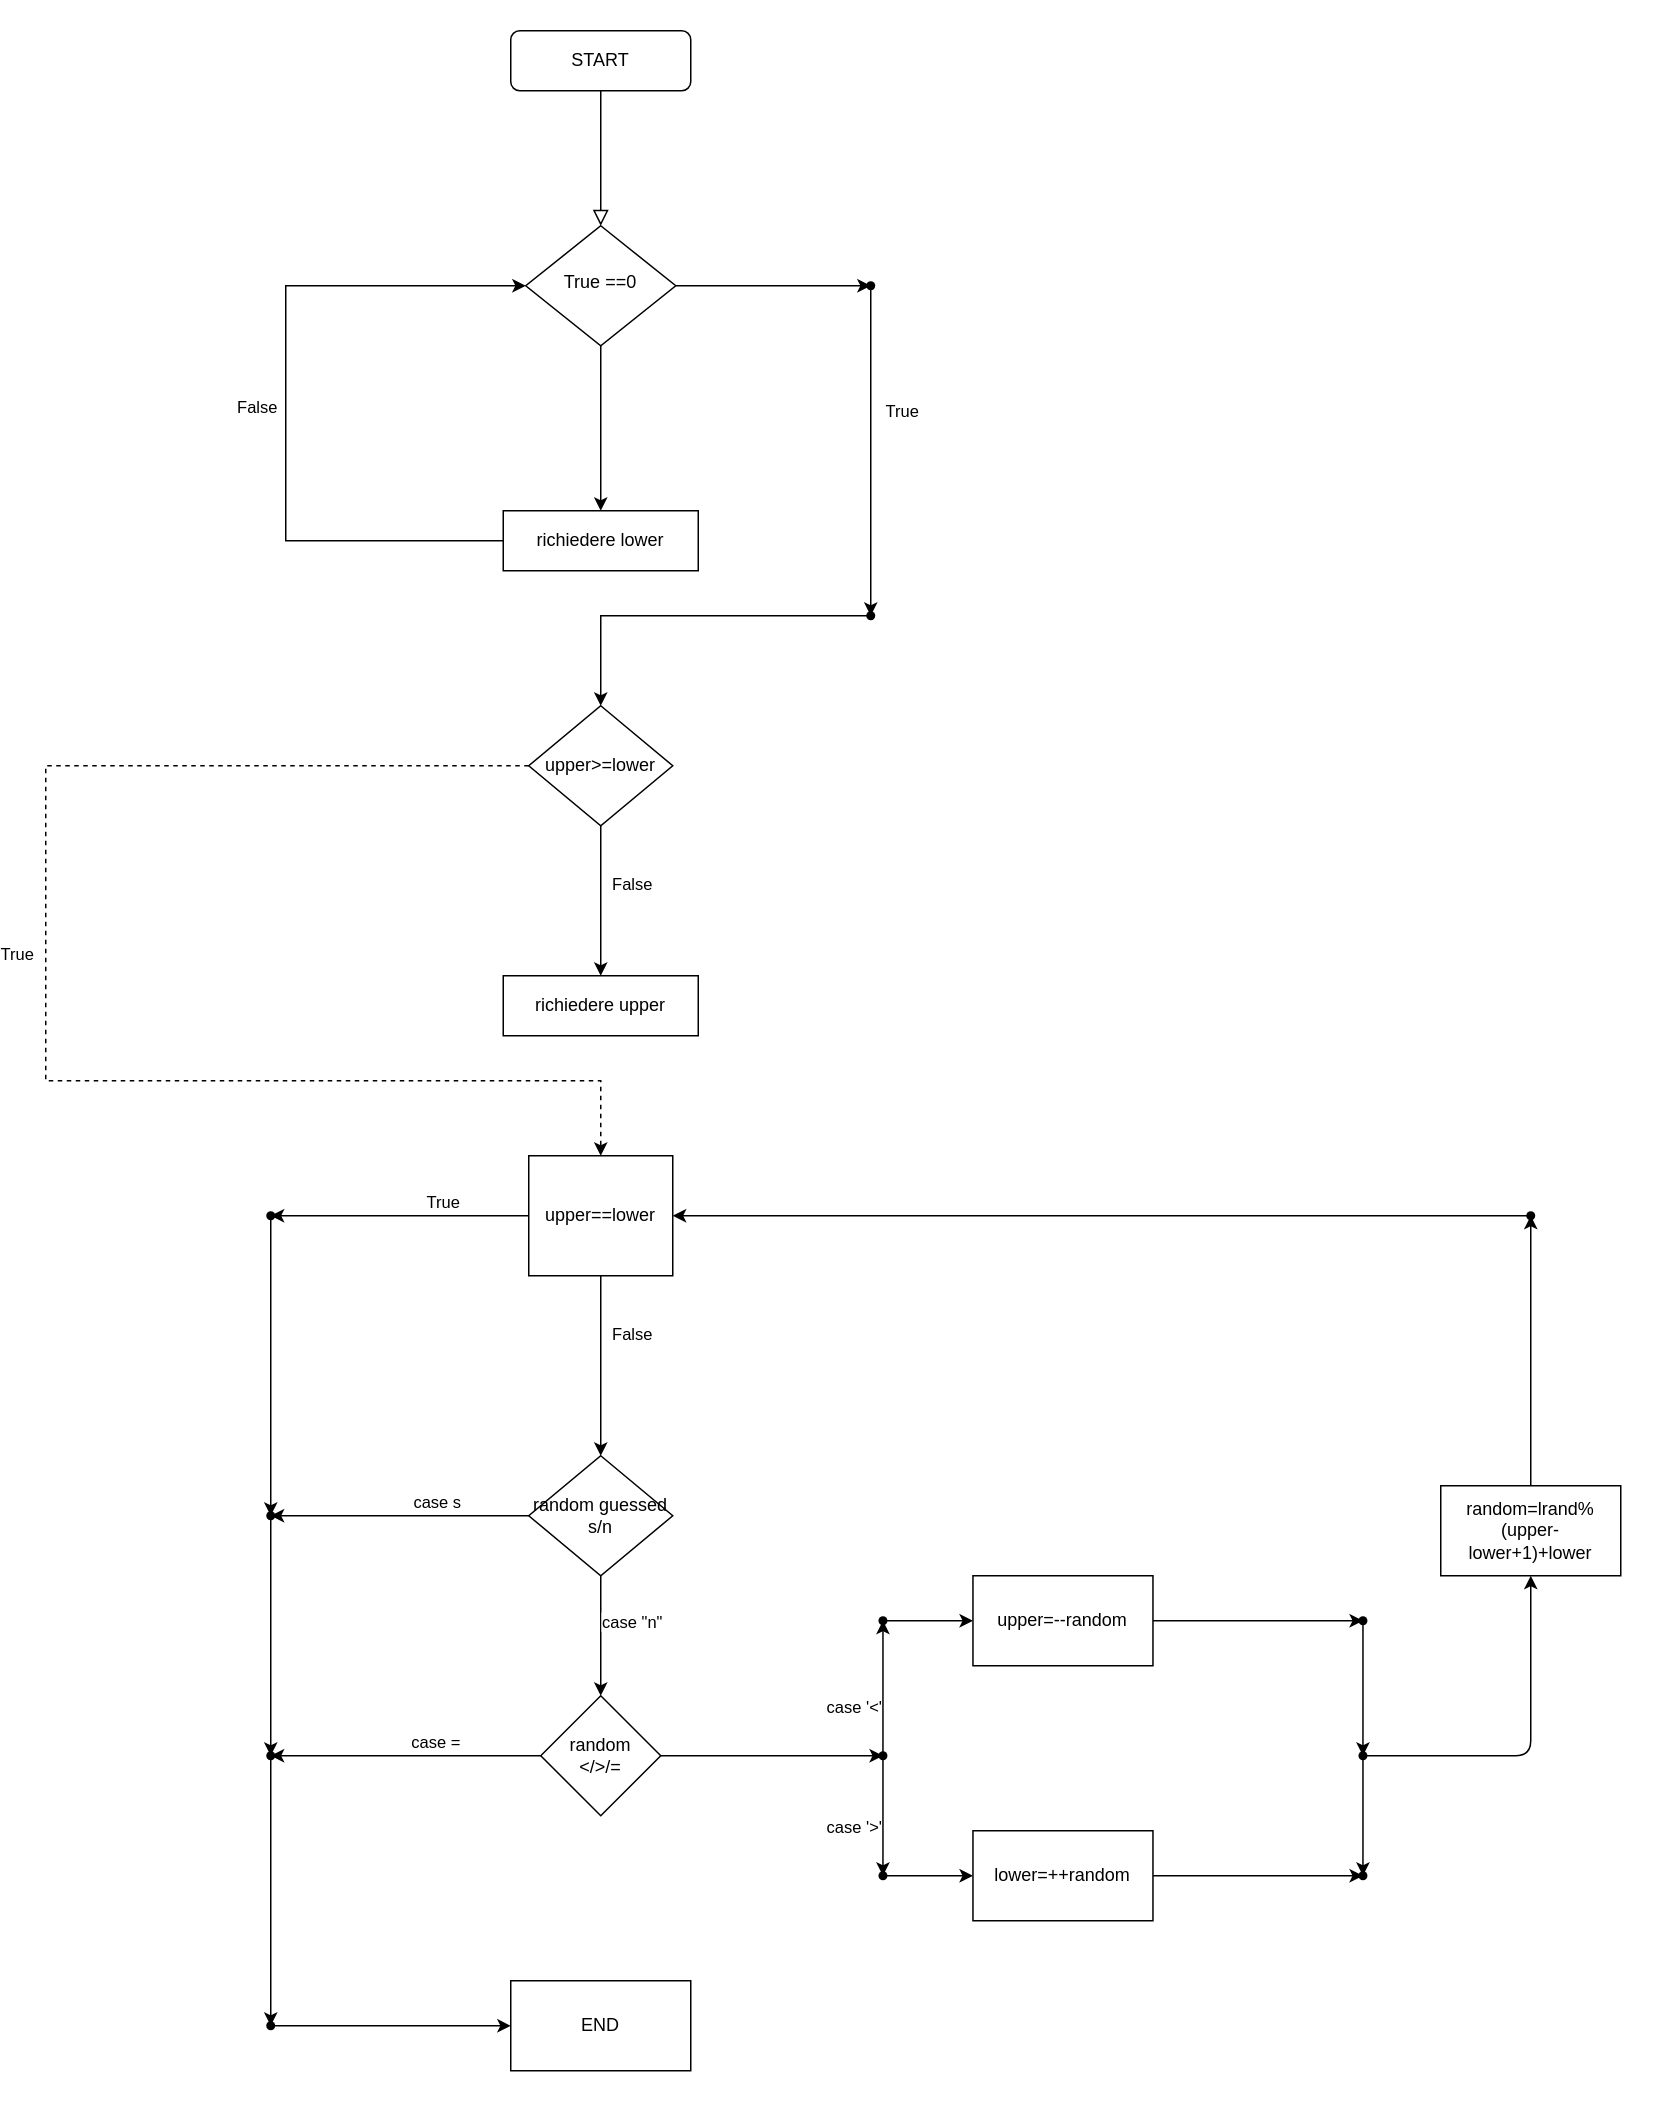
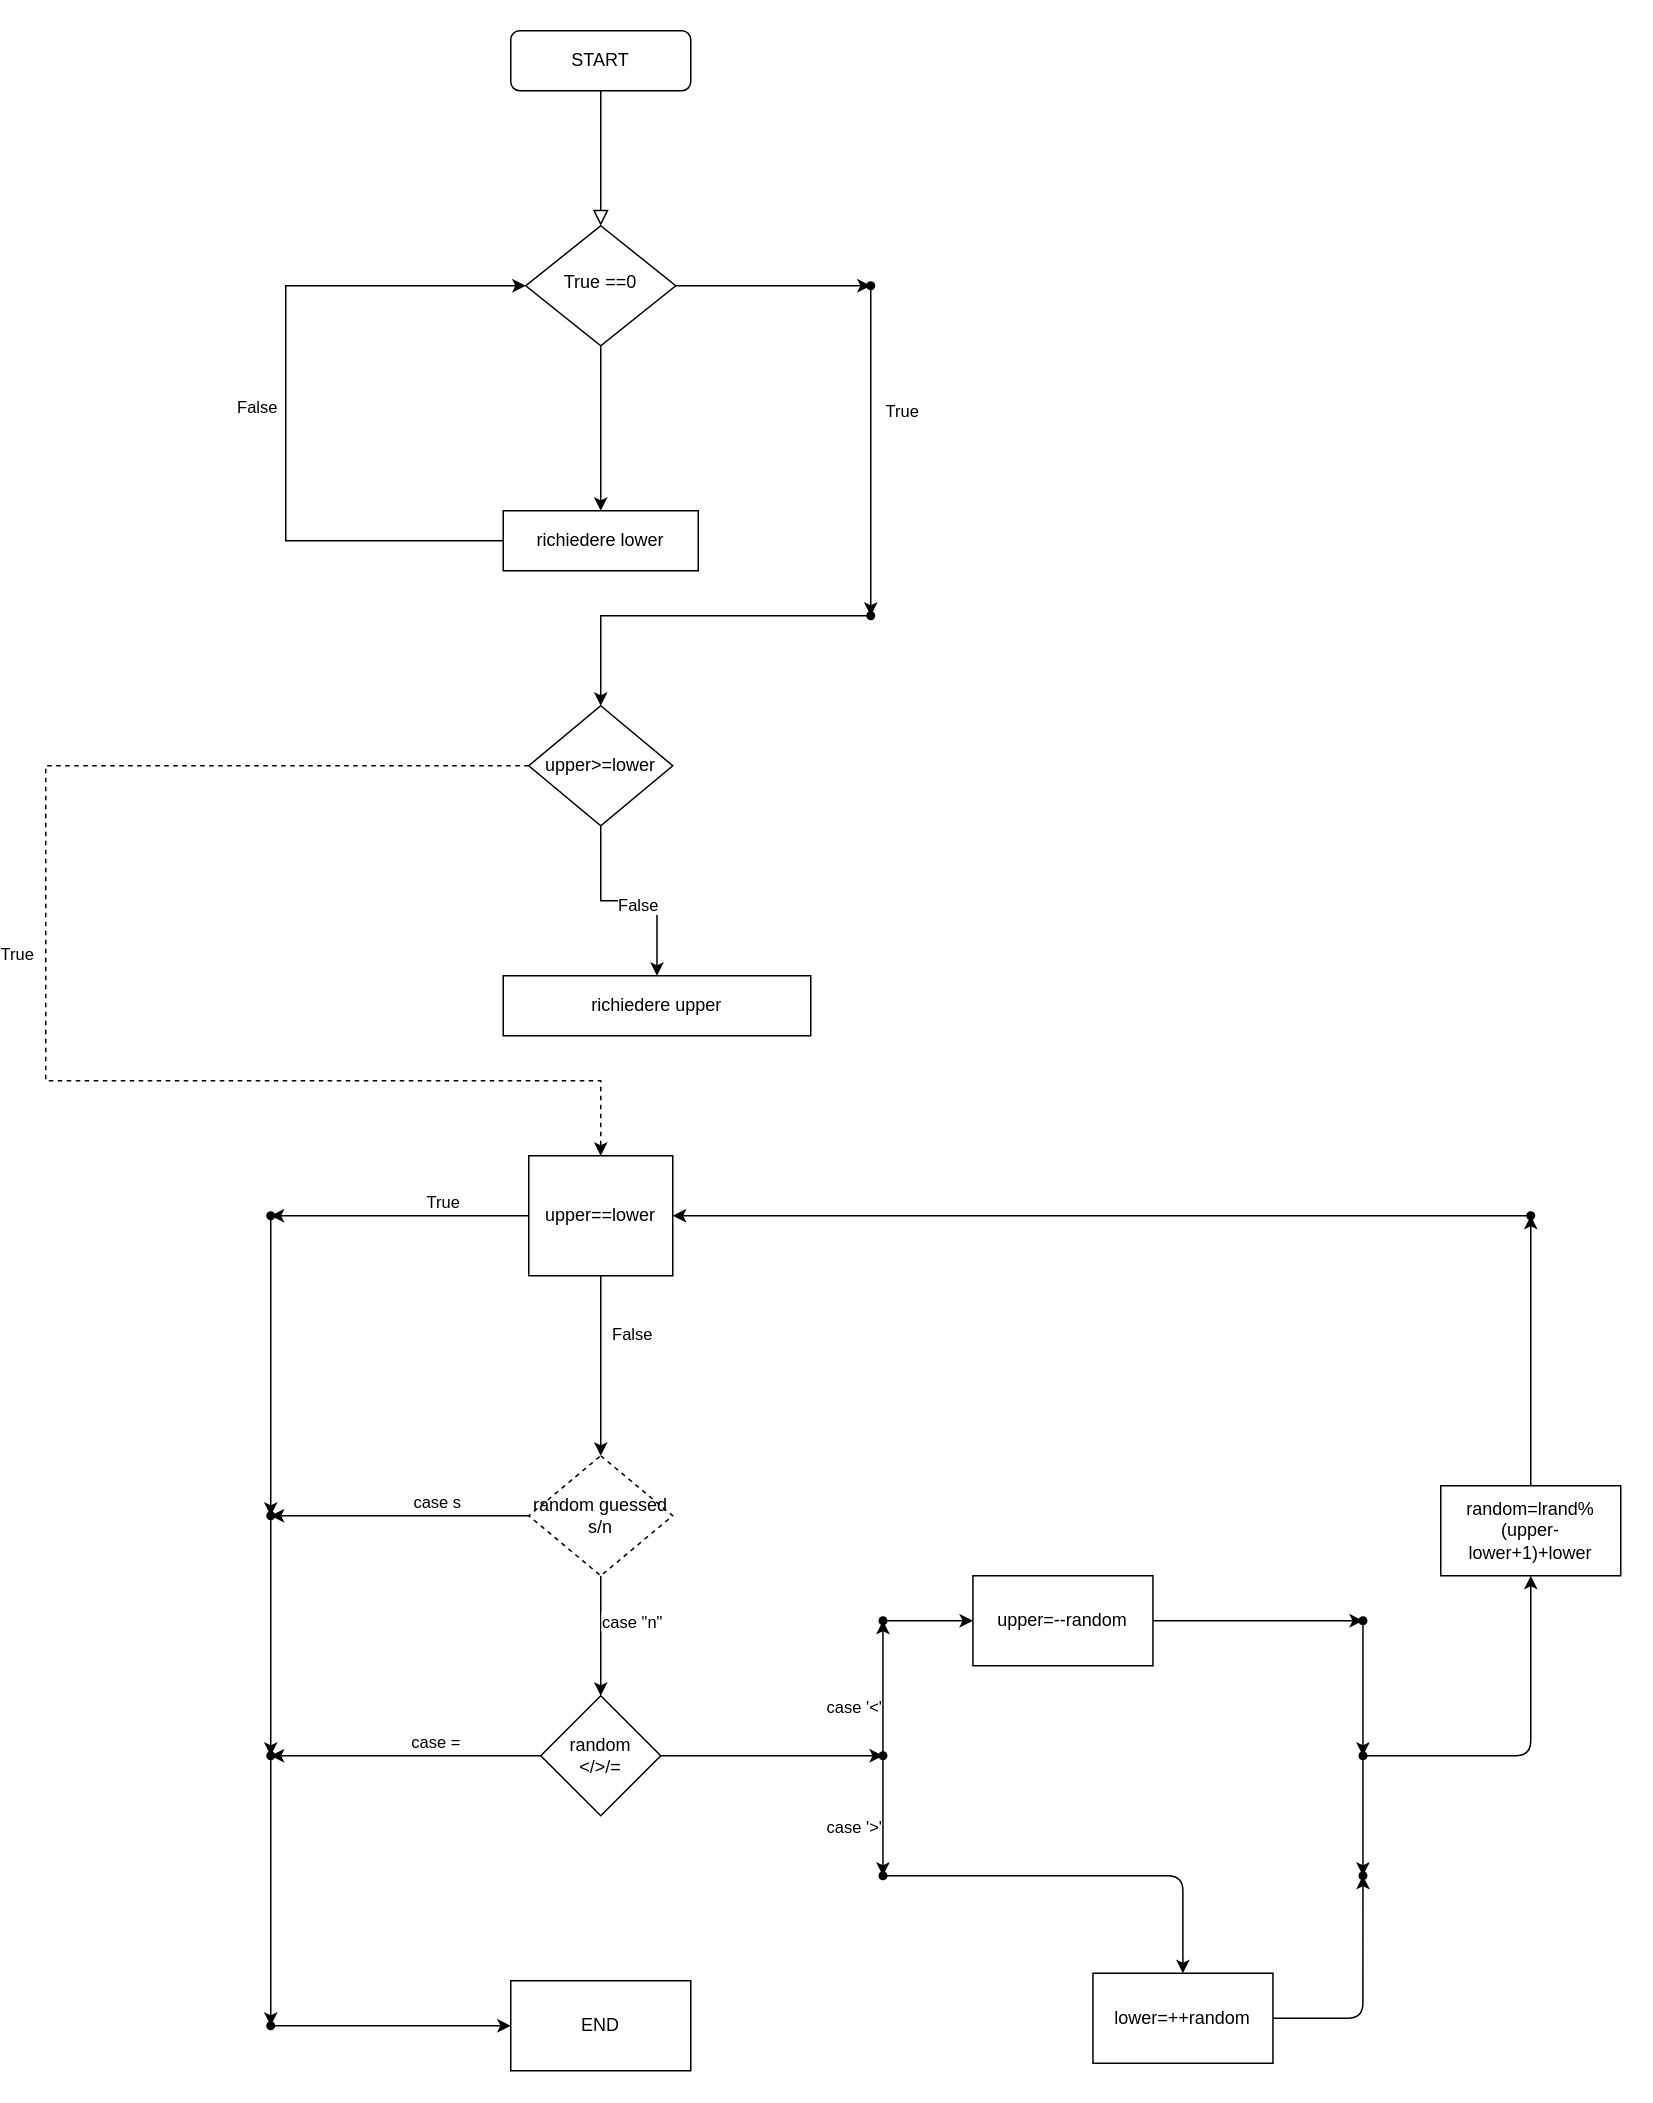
(601, 1006) -> (657, 1006)
(601, 1516) -> (601, 1516)
(1063, 1876) -> (1183, 2018)
